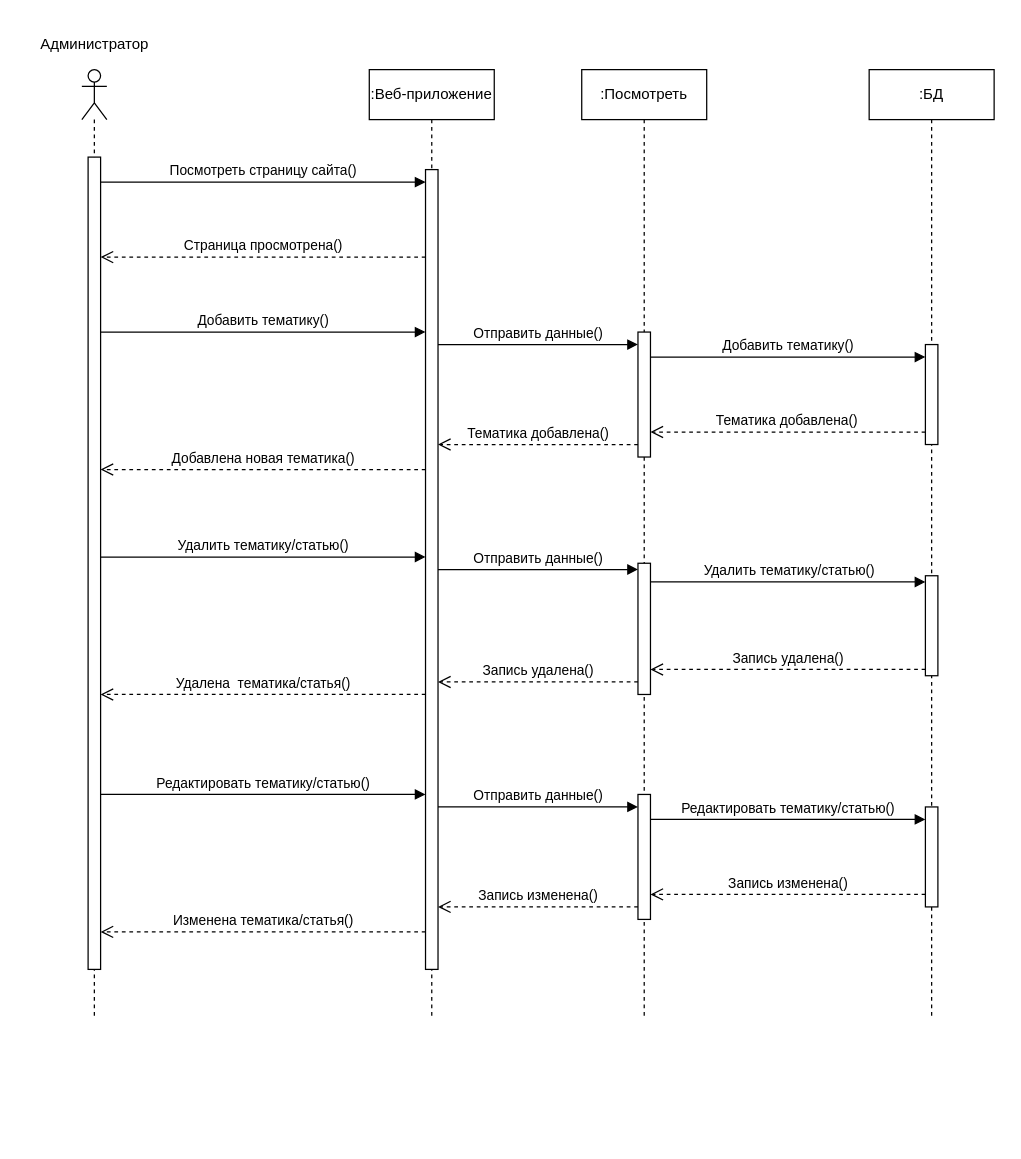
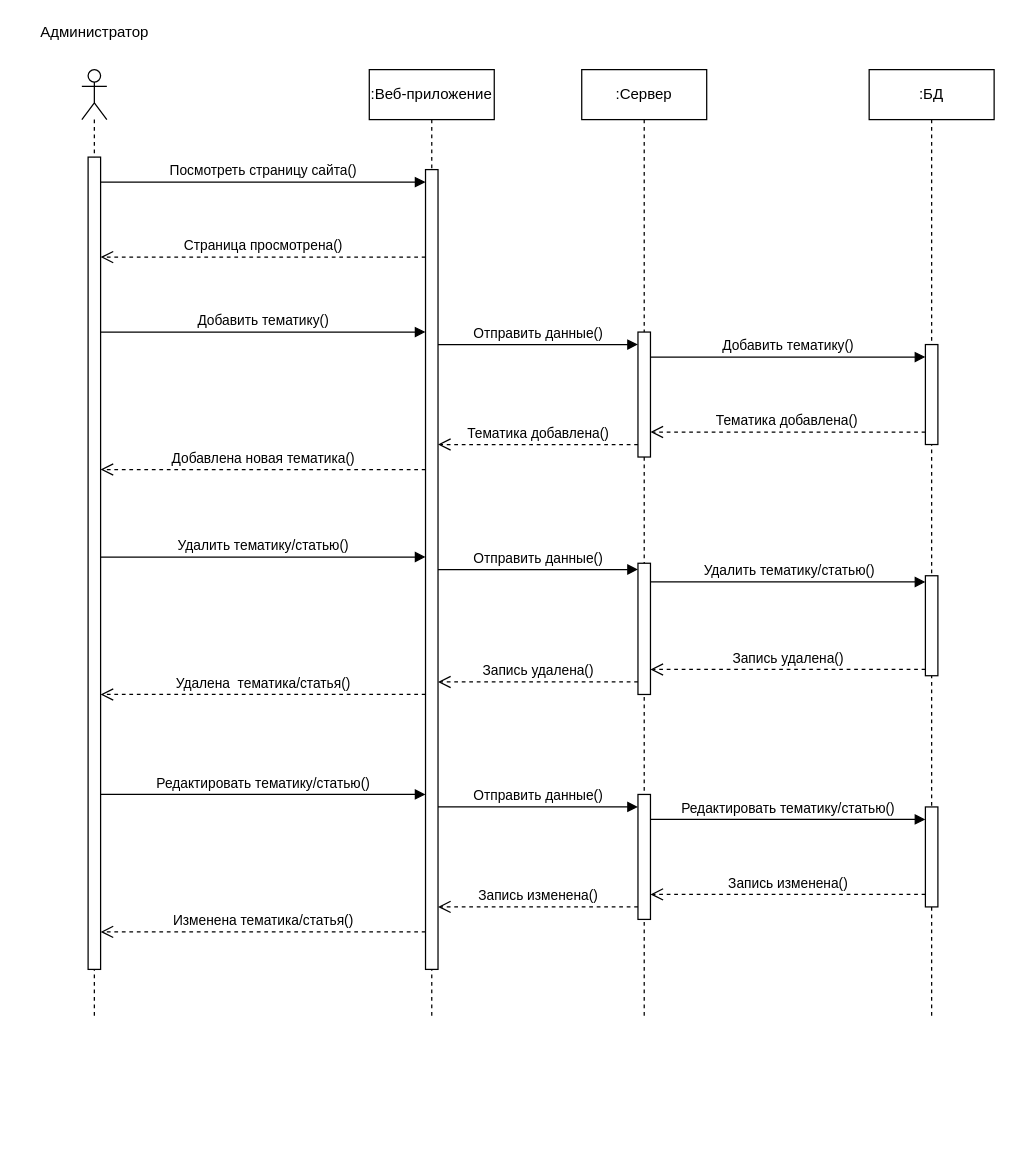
(94, 44) -> (94, 32)
(644, 94) -> (644, 94)
